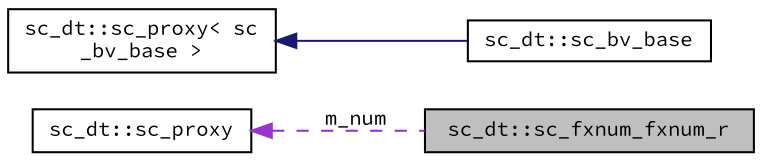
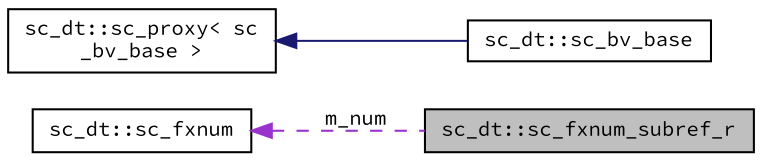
(142, 131) -> (142, 131)
(589, 131) -> (589, 131)
